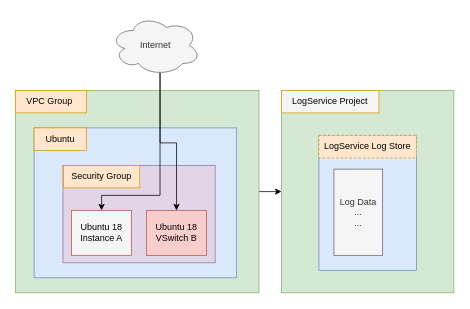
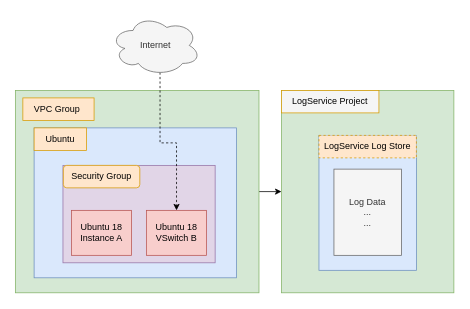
(51, 102) -> (59, 109)
(177, 166) -> (177, 166)
(102, 177) -> (102, 177)
(127, 195) -> none
(359, 212) -> (368, 212)
(102, 233) -> (102, 233)
